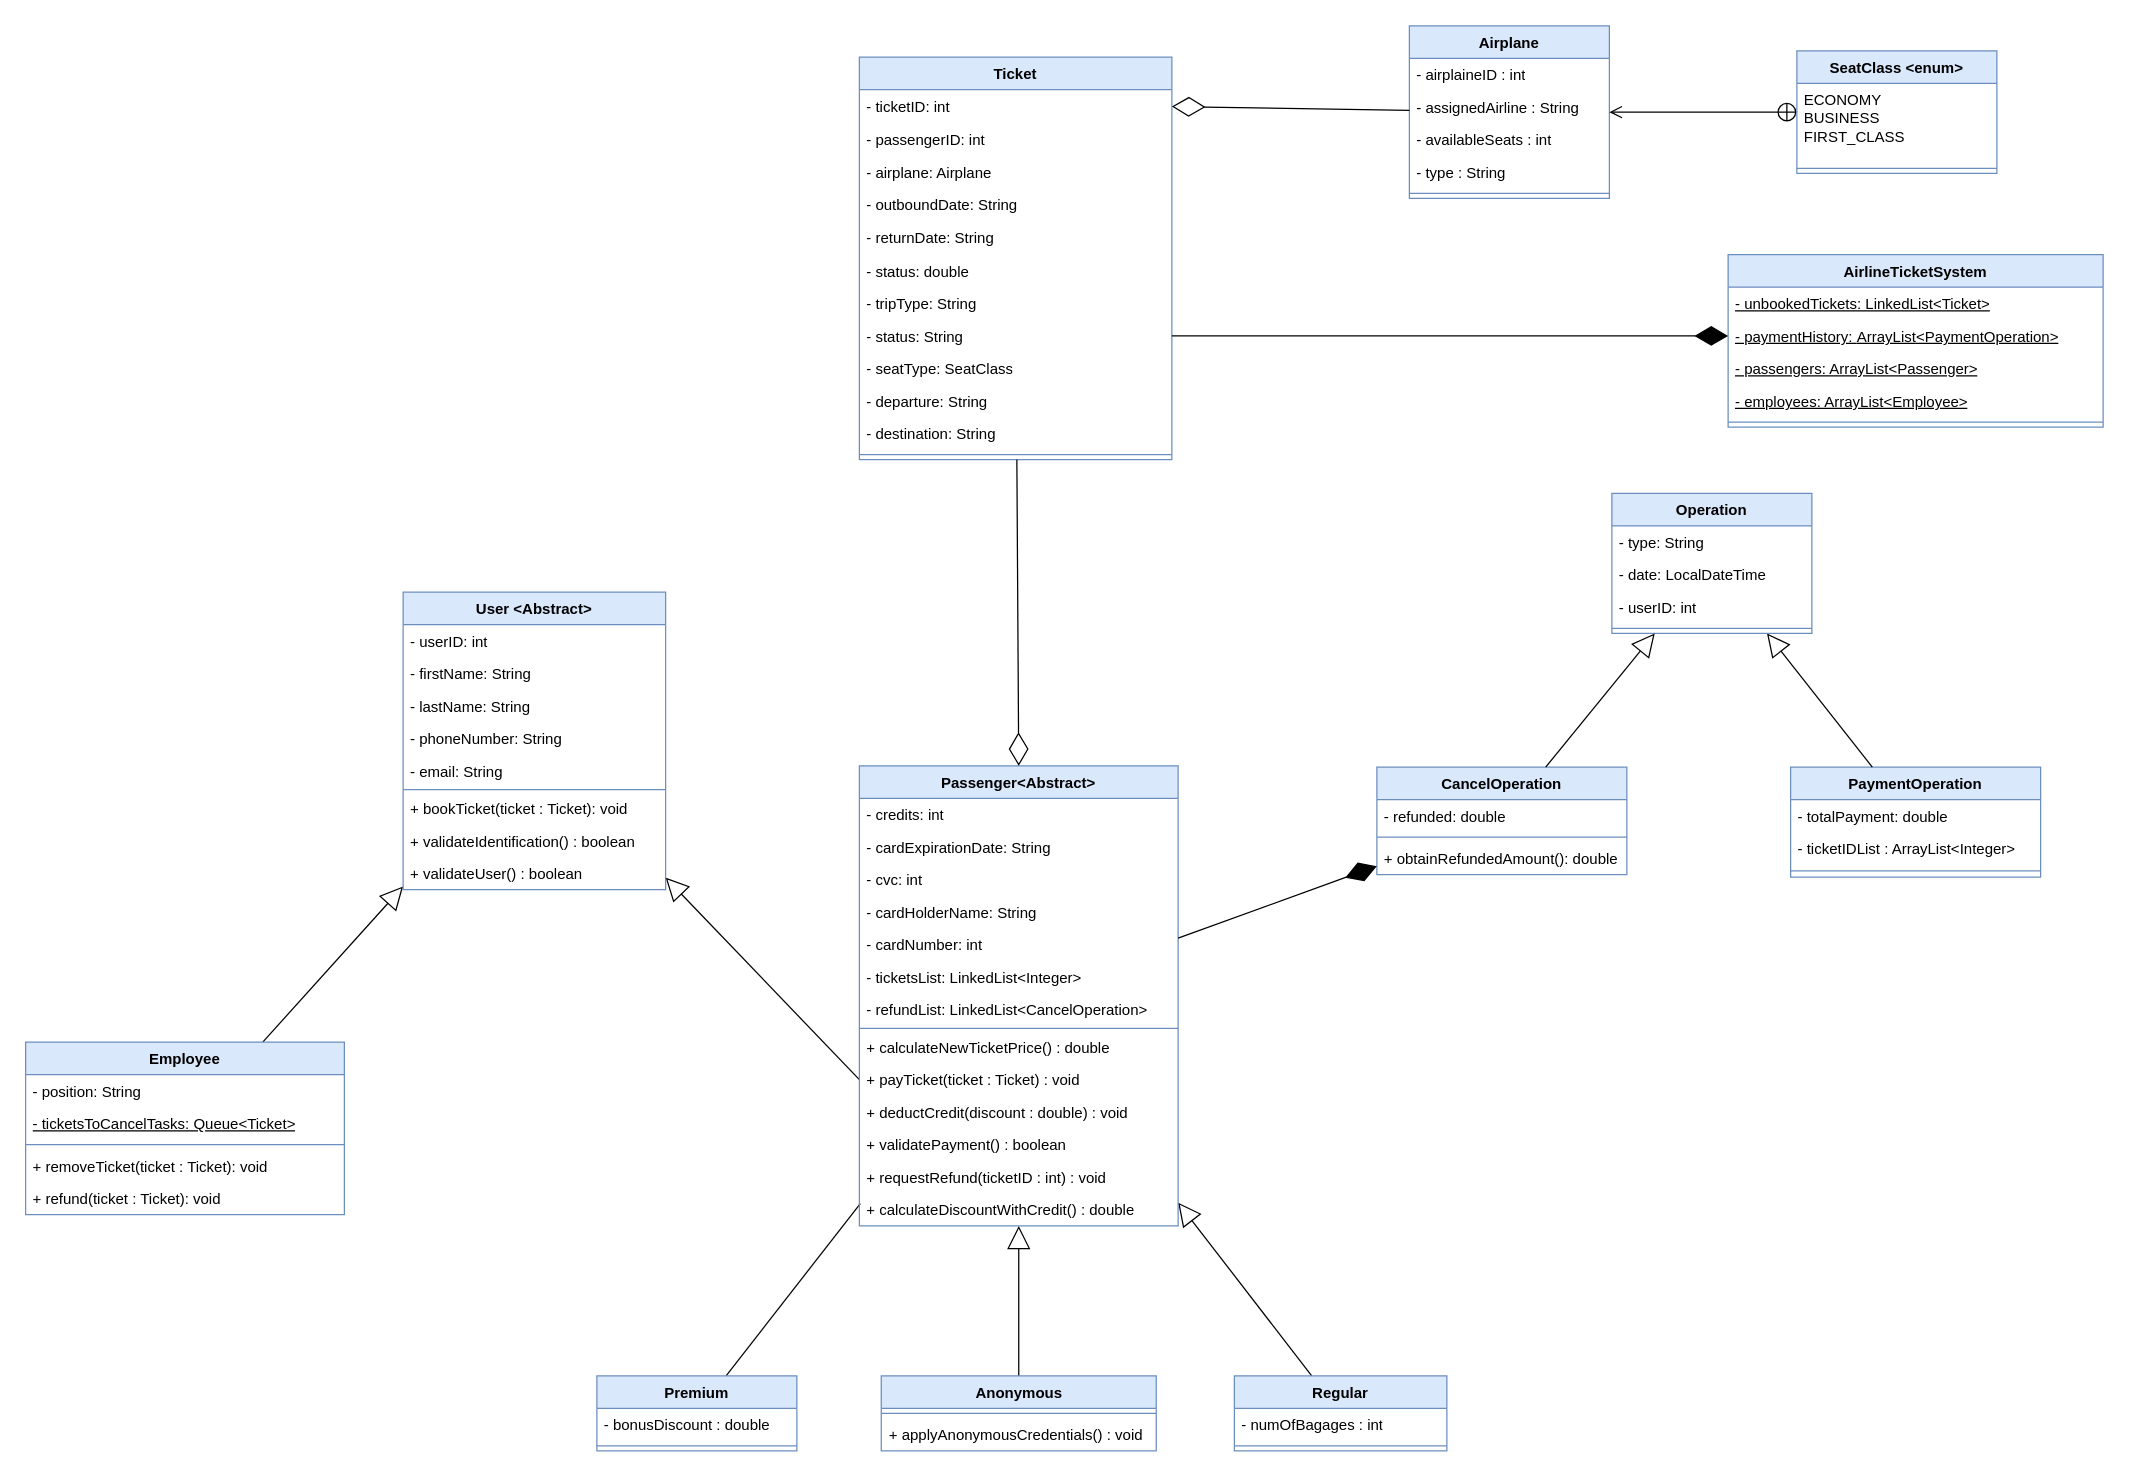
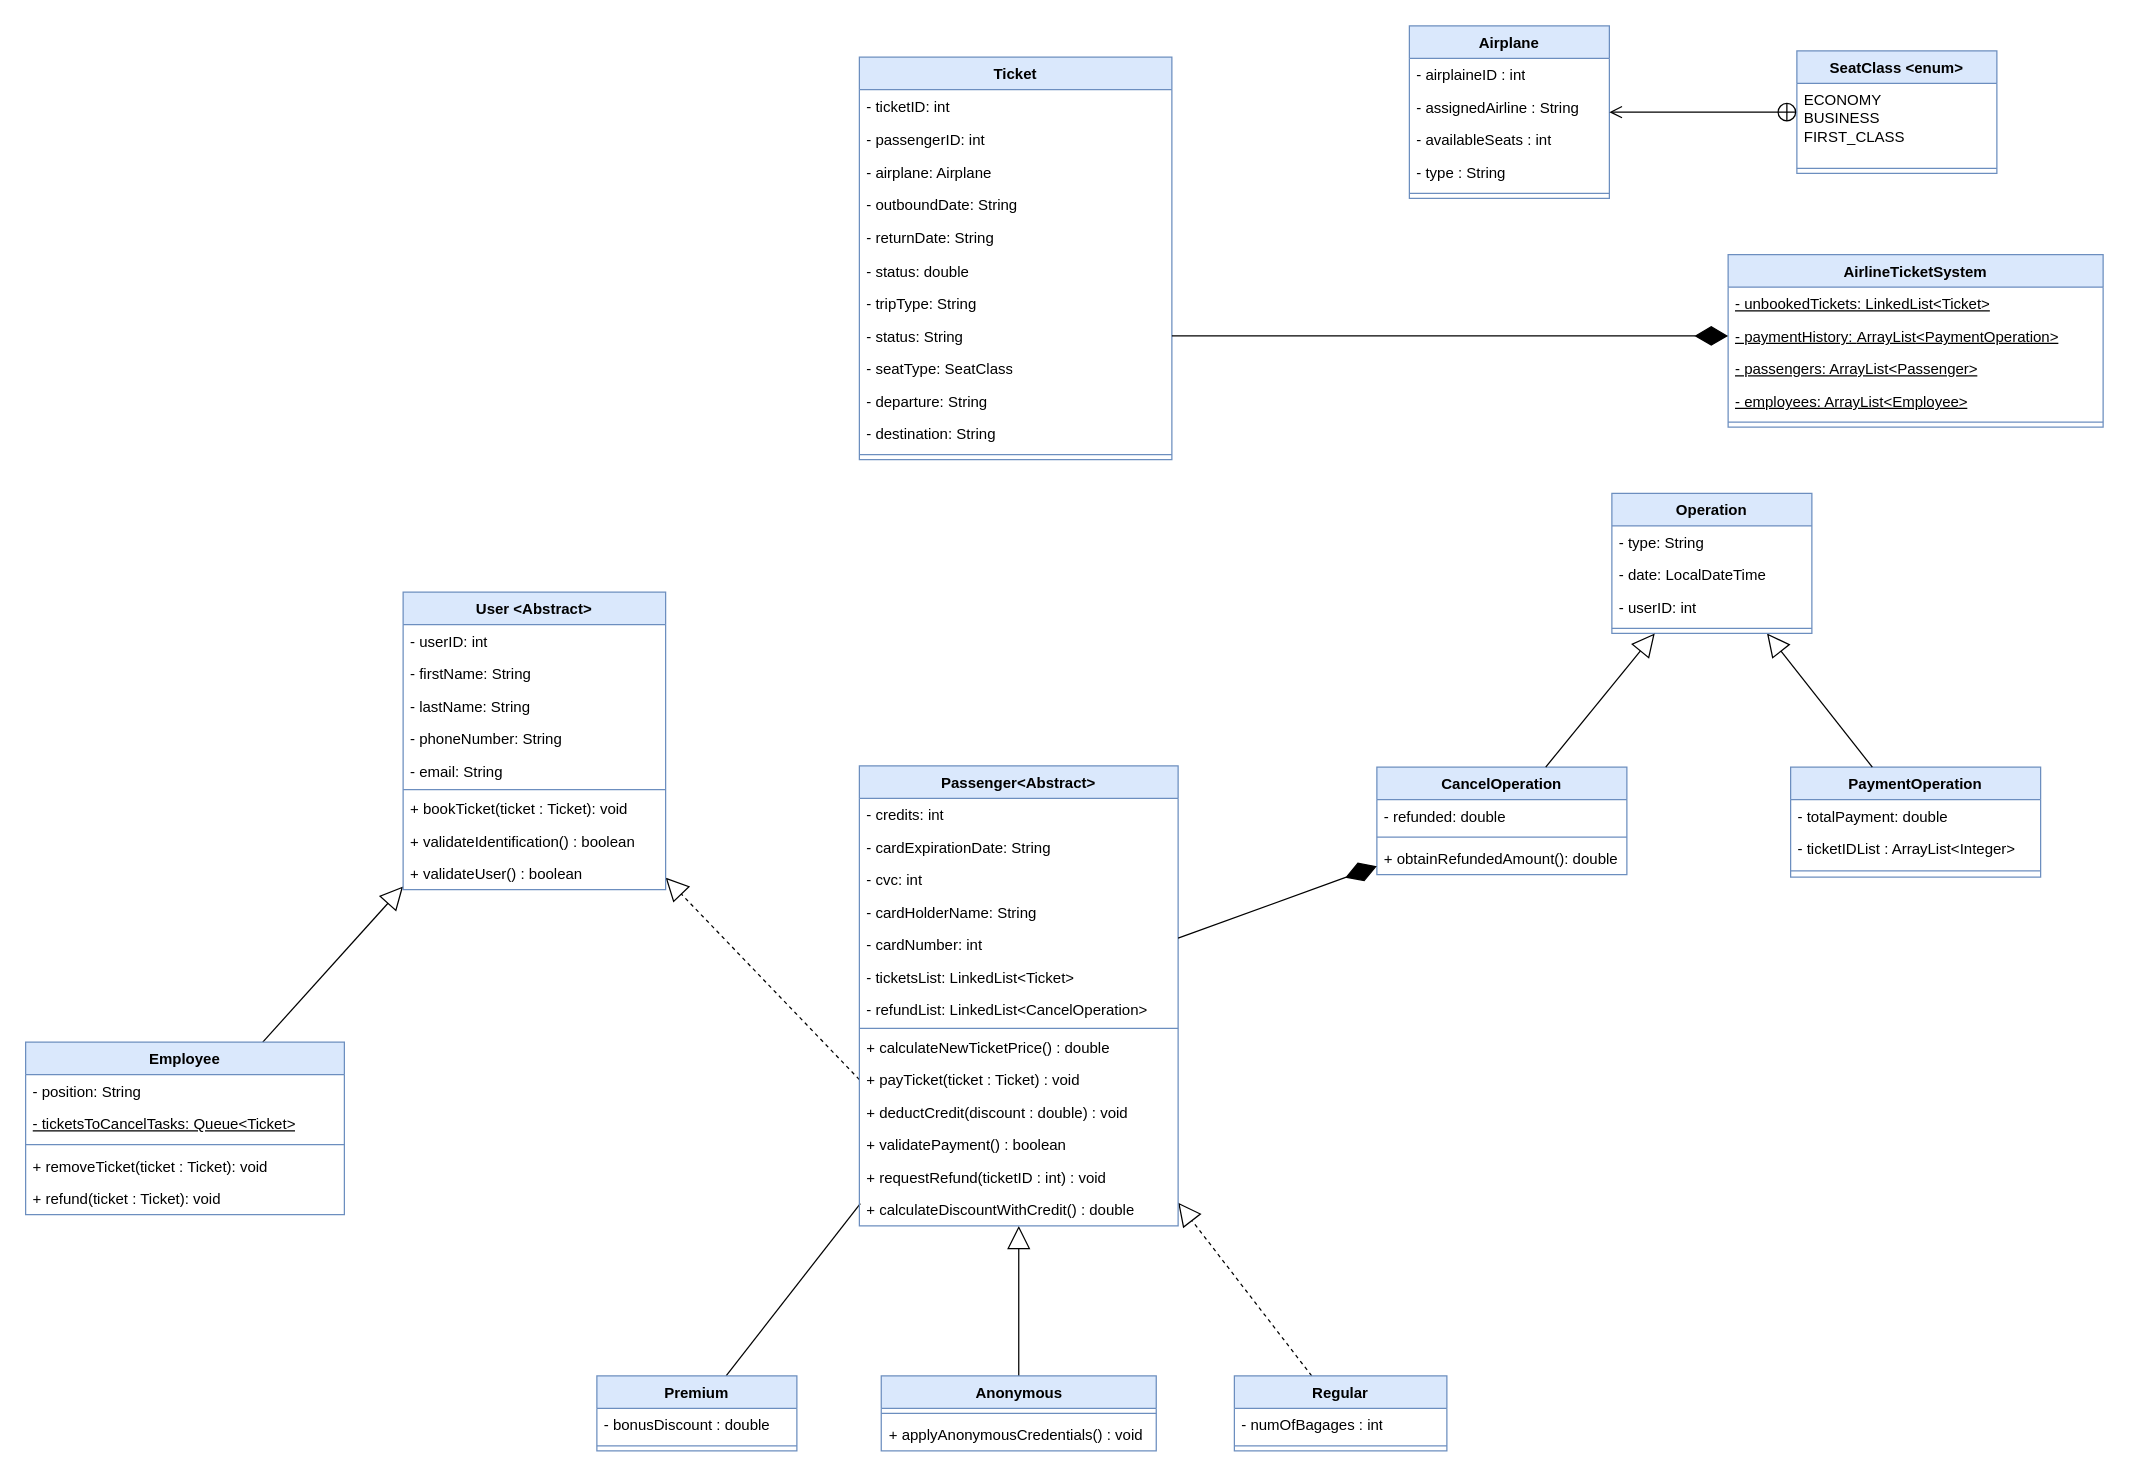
(1306, 108) -> none
(1018, 599) -> none
(996, 978) -> (990, 978)
(769, 985) -> (769, 985)
(1251, 1297) -> (1251, 1297)
